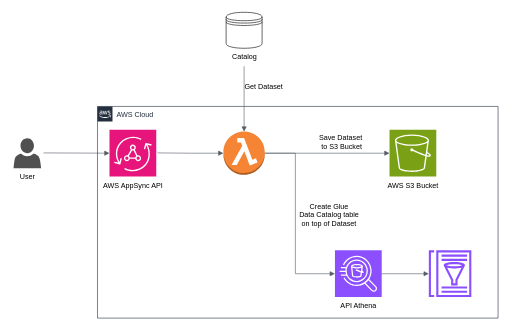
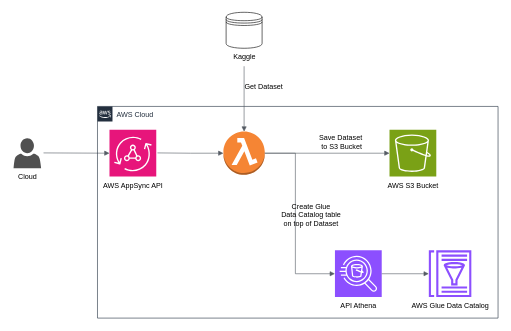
(245, 57) -> (245, 57)
(28, 177) -> (28, 177)
(329, 215) -> (311, 215)
none -> (450, 306)
